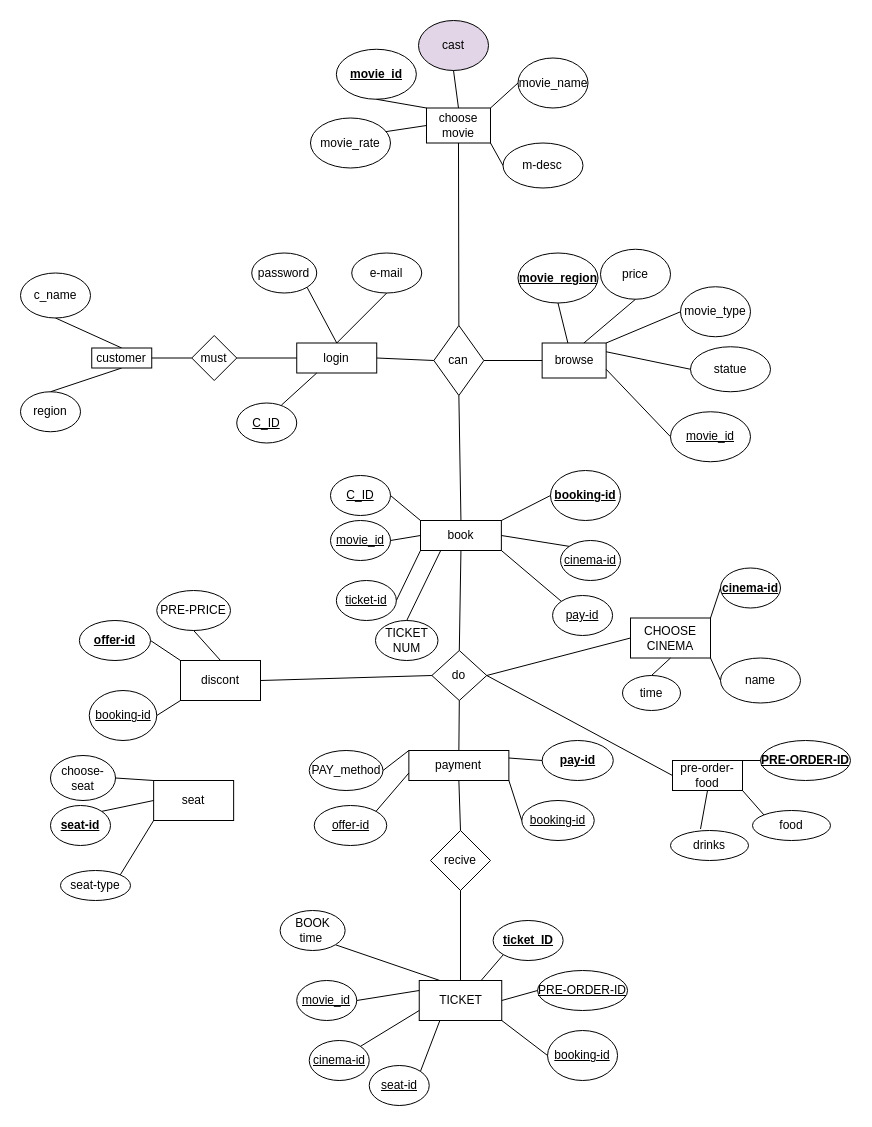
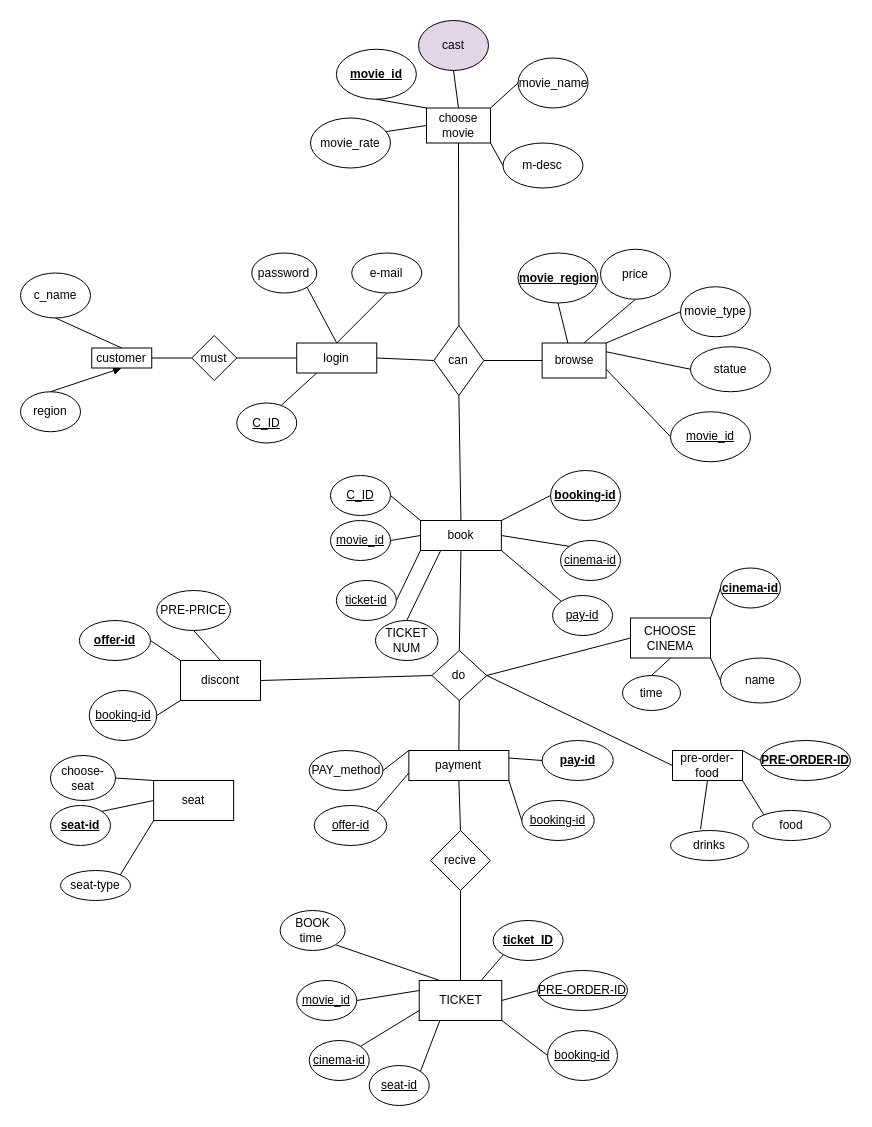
(116, 370) -> (113, 371)
(708, 776) -> (708, 766)
